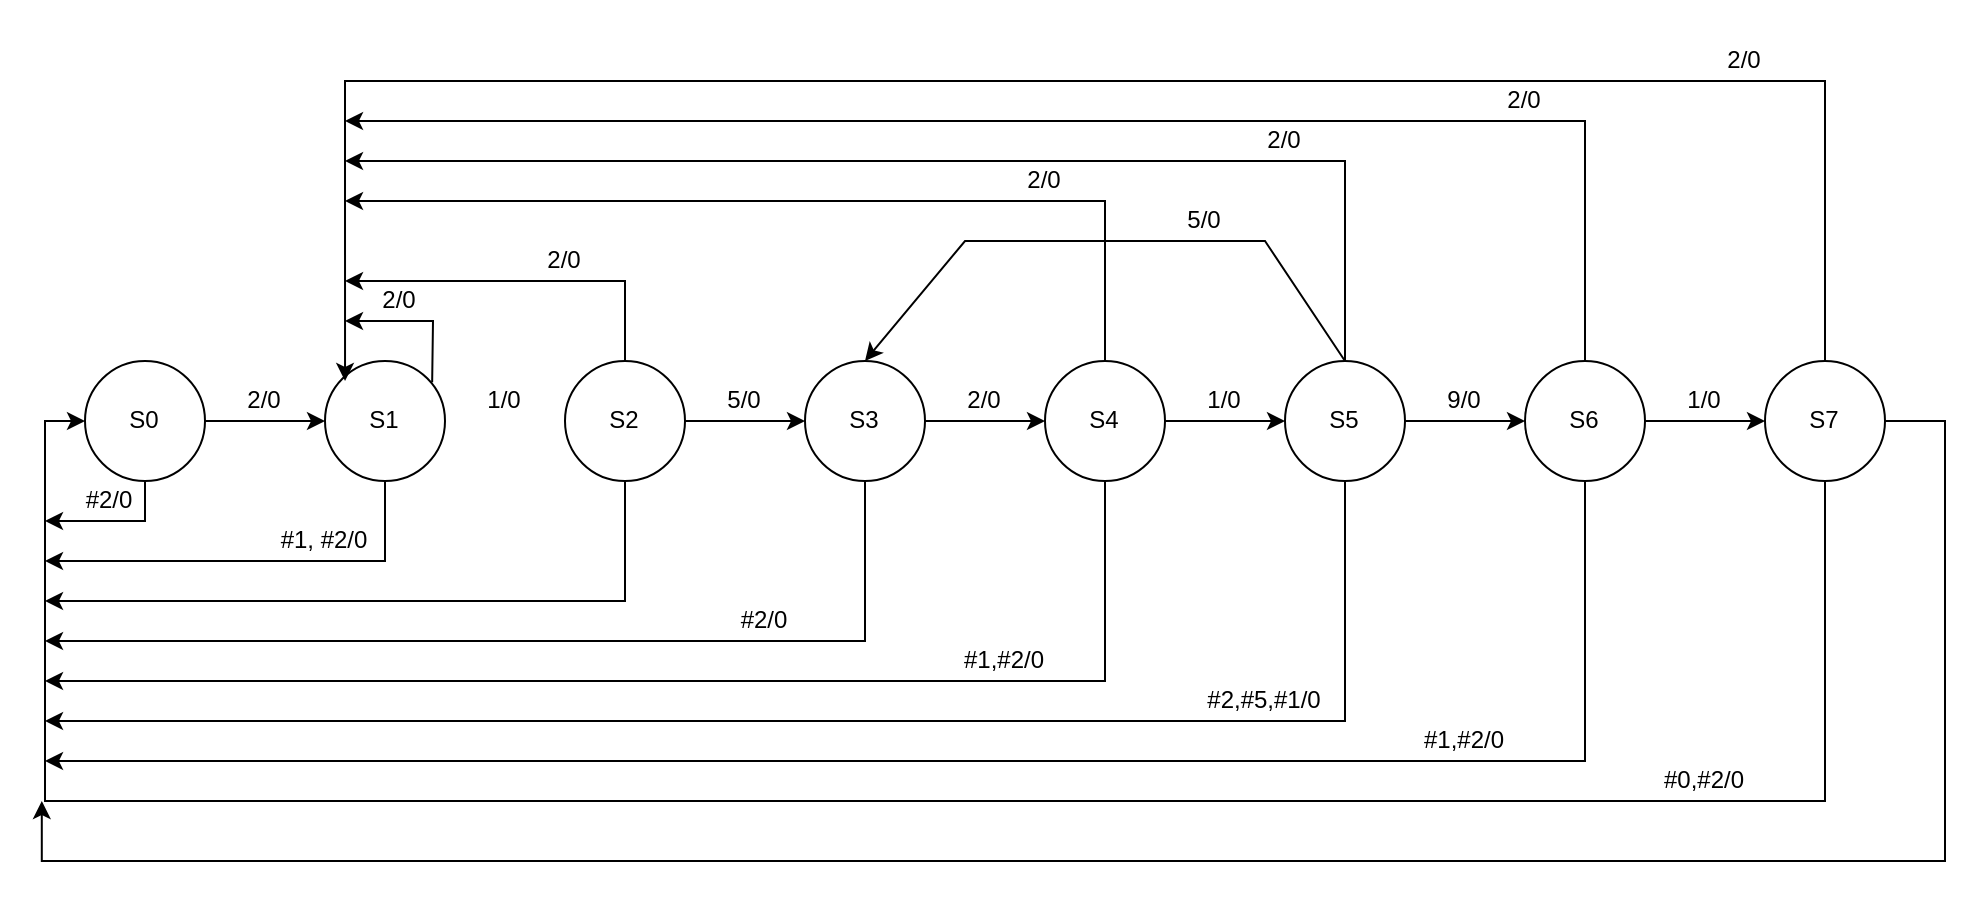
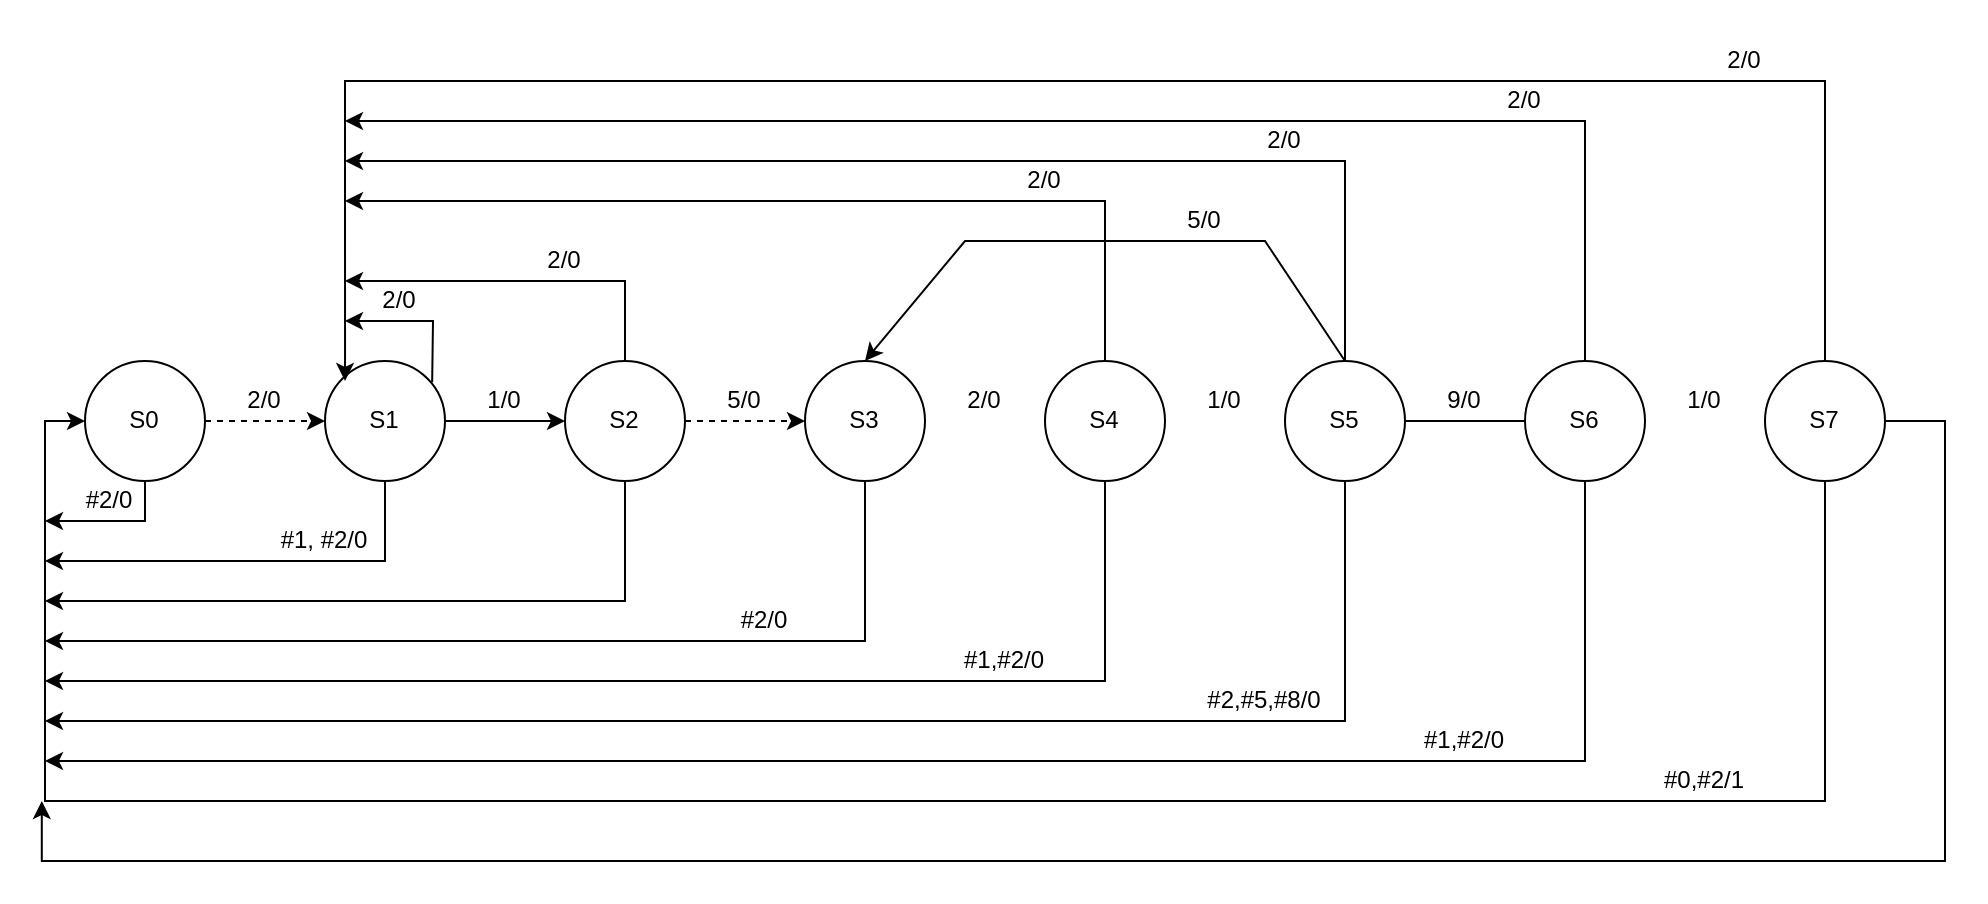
(260, 421) -> (260, 421)
none -> (498, 421)
(740, 421) -> (740, 421)
(978, 421) -> none
(1218, 421) -> none
(1510, 421) -> (1515, 421)
(1698, 421) -> none
(1265, 701) -> (1265, 701)
(1705, 781) -> (1705, 781)
